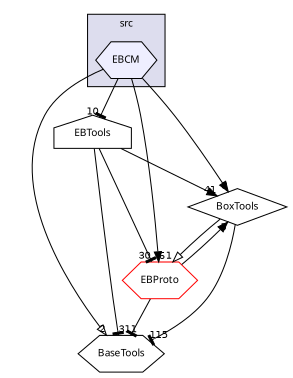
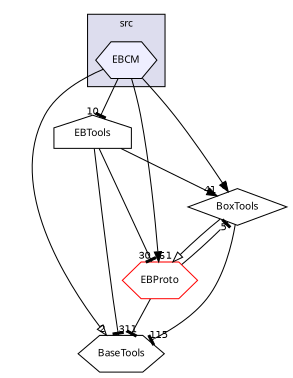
(201, 247) -> (201, 247)
